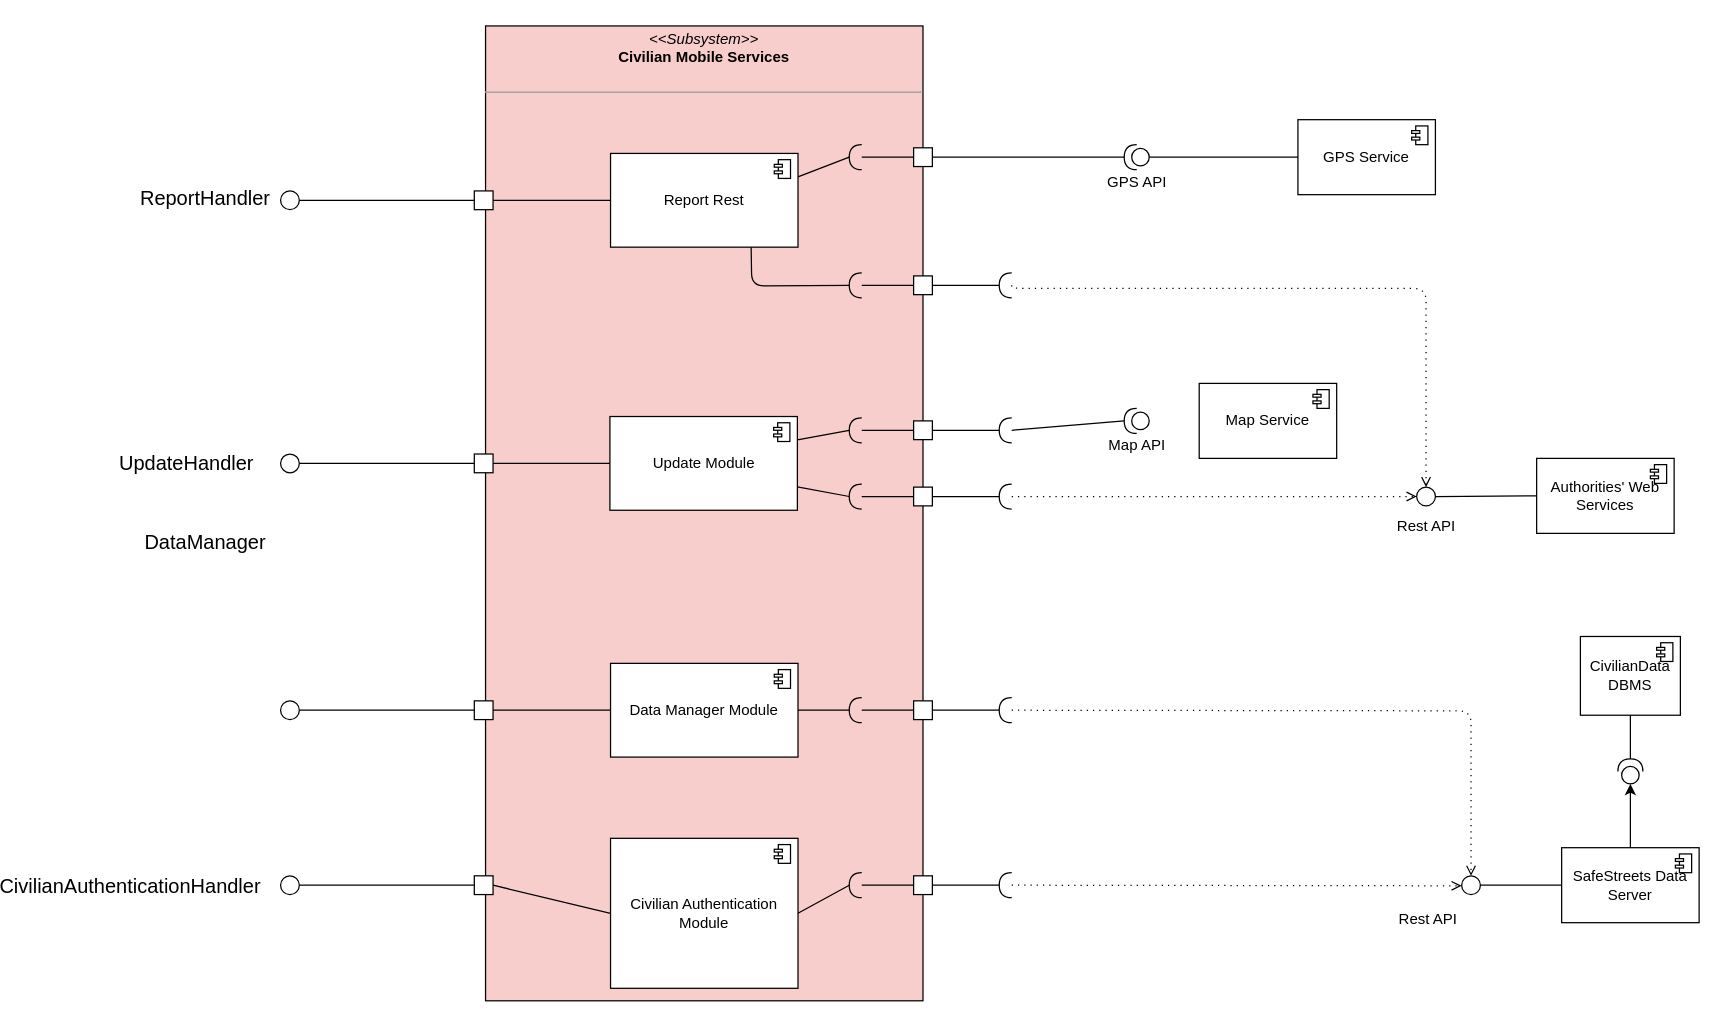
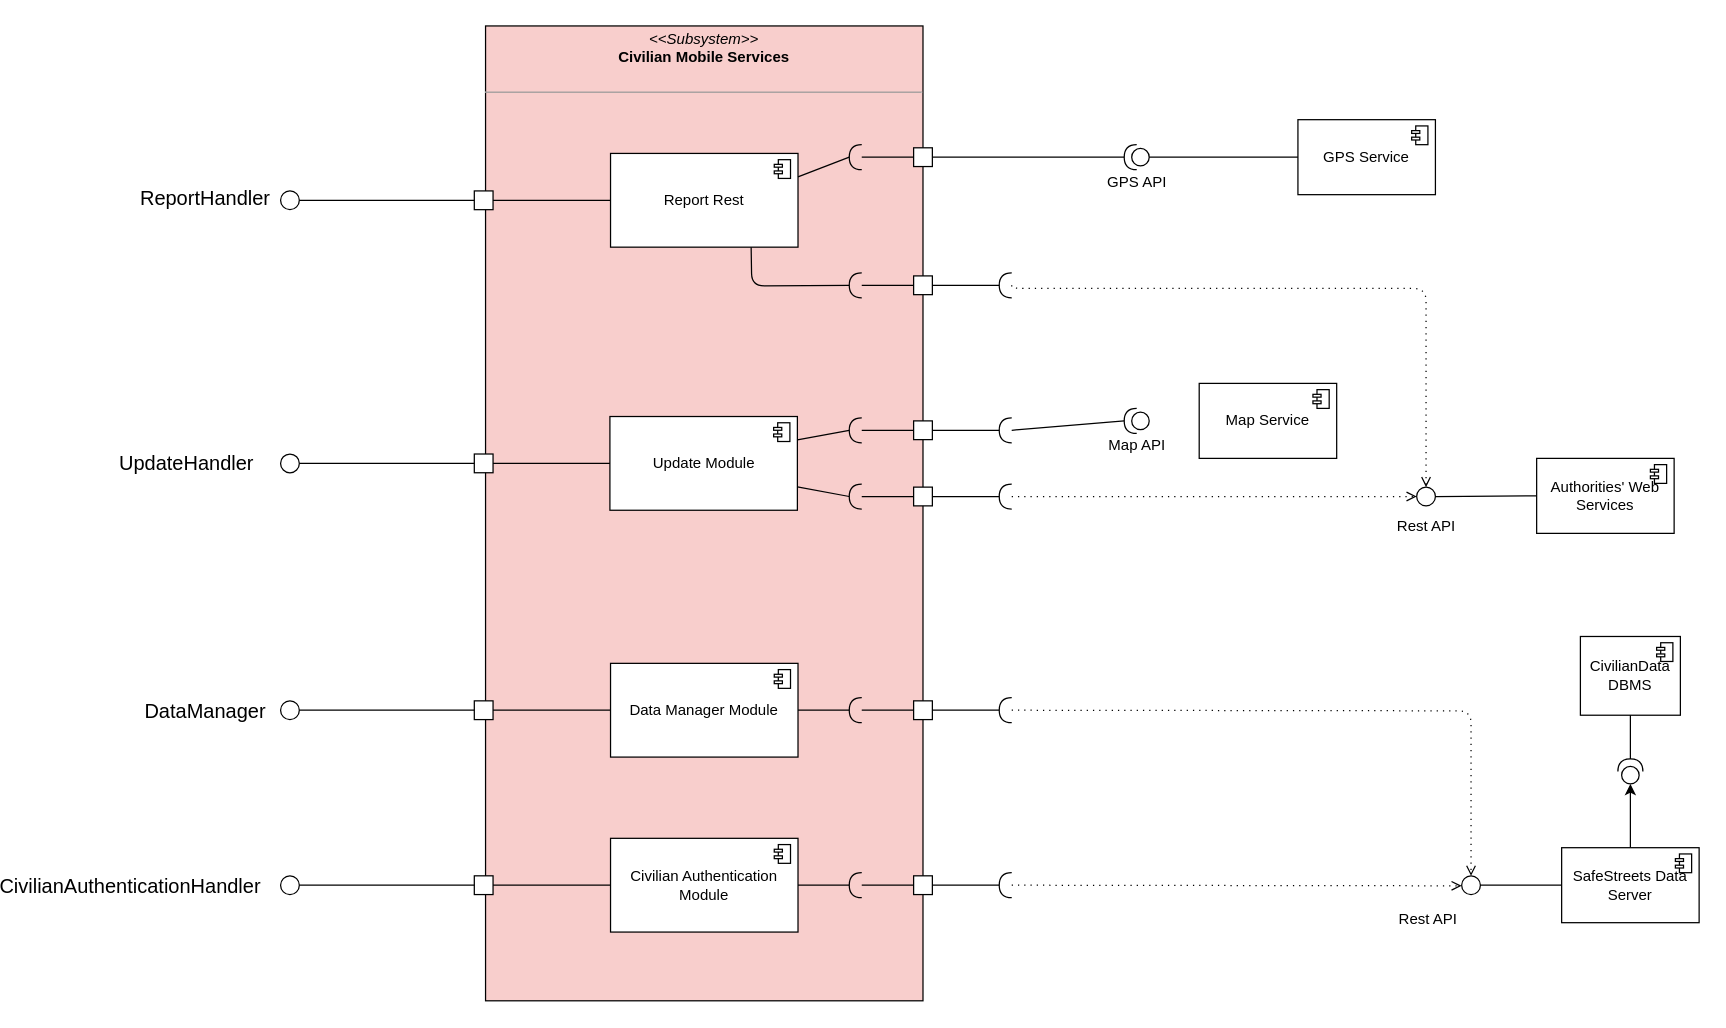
(206, 541) -> (206, 710)
(704, 913) -> (704, 885)
